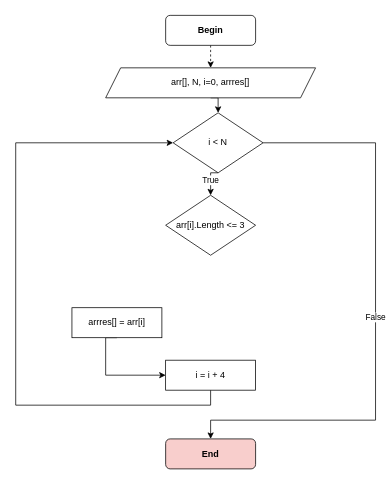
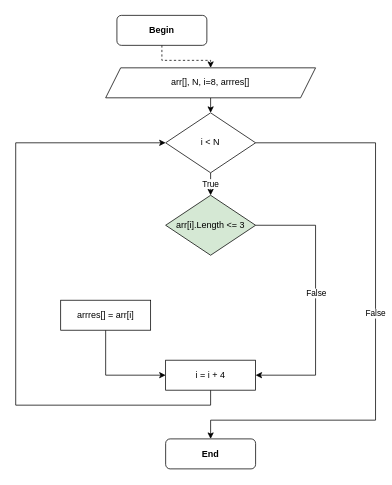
(210, 30) -> (162, 30)
(210, 83) -> (210, 83)
(218, 143) -> (210, 143)
(210, 225) -> (210, 225)
none -> (315, 297)
(117, 323) -> (105, 315)
(210, 454) -> (210, 454)
